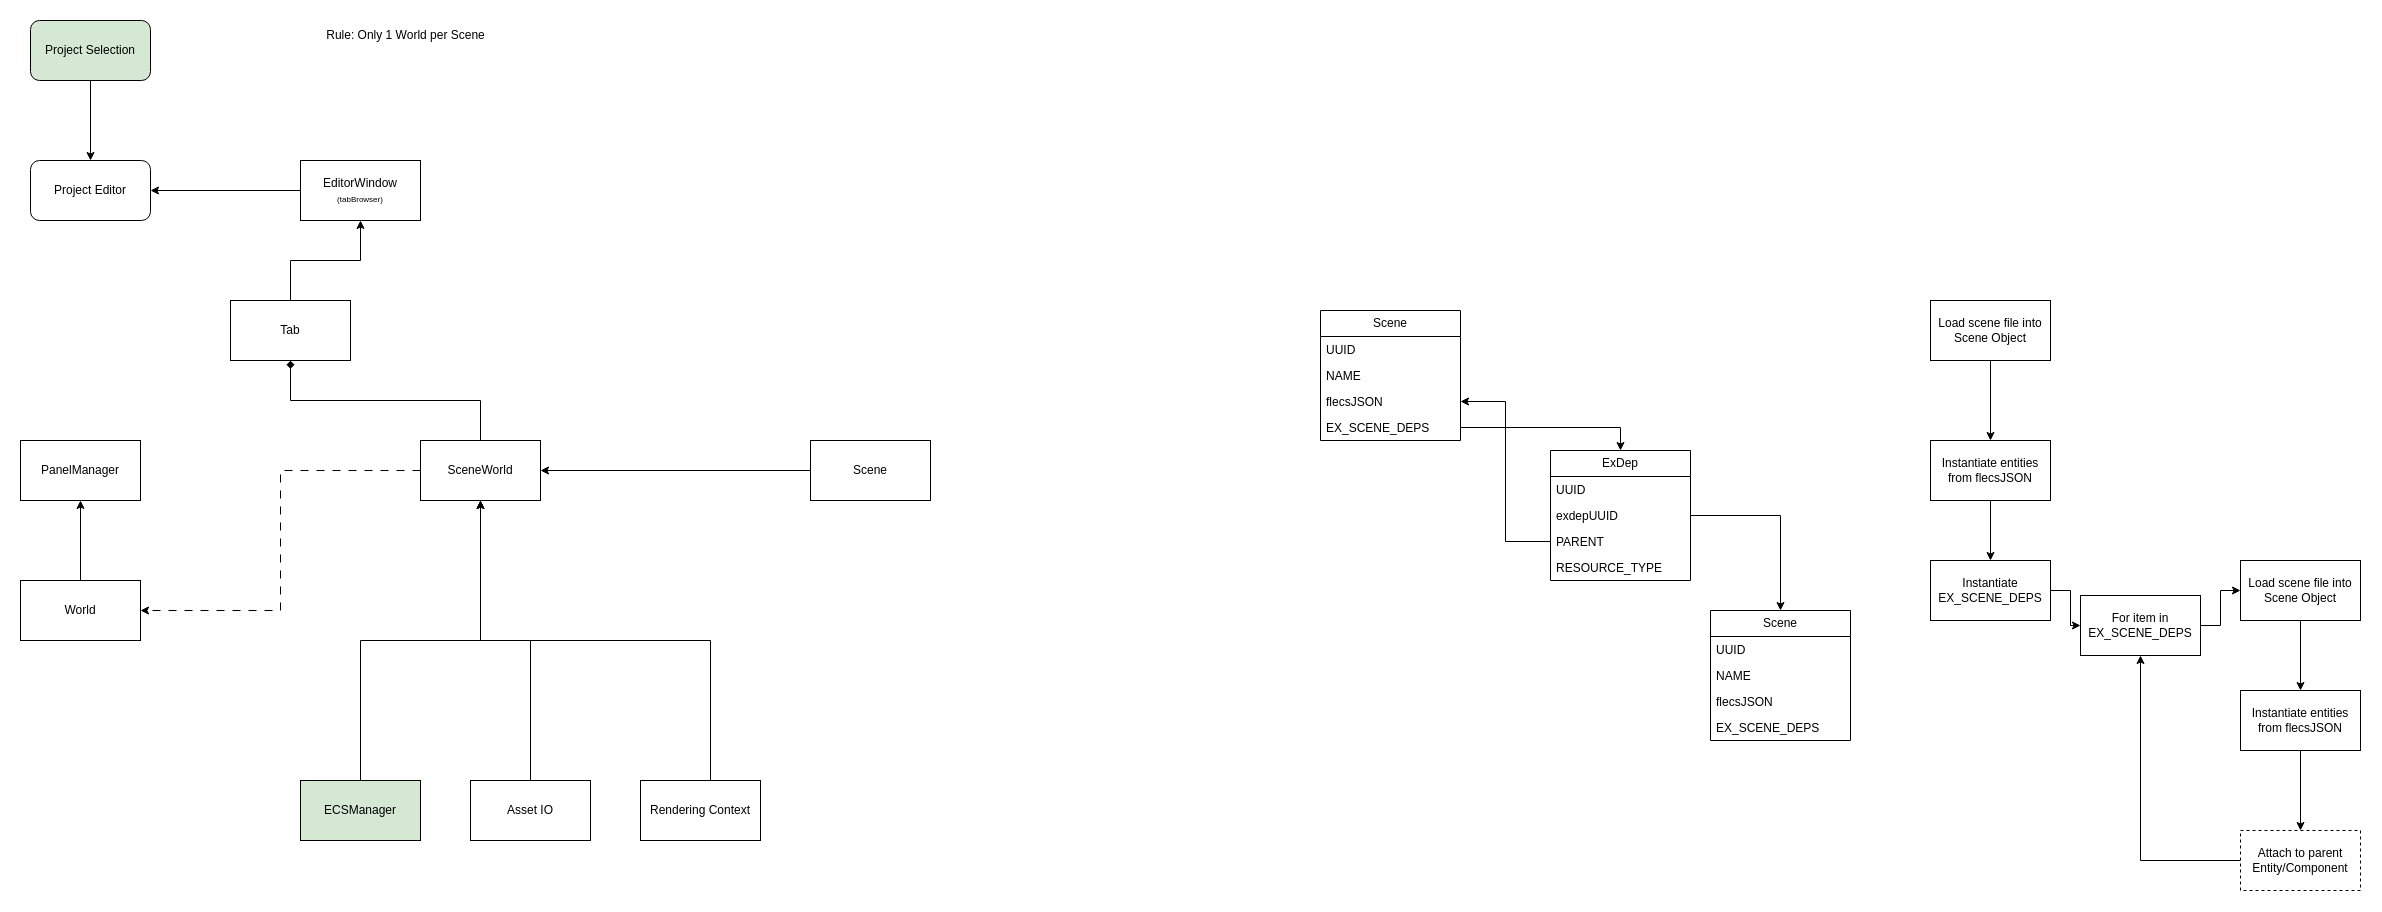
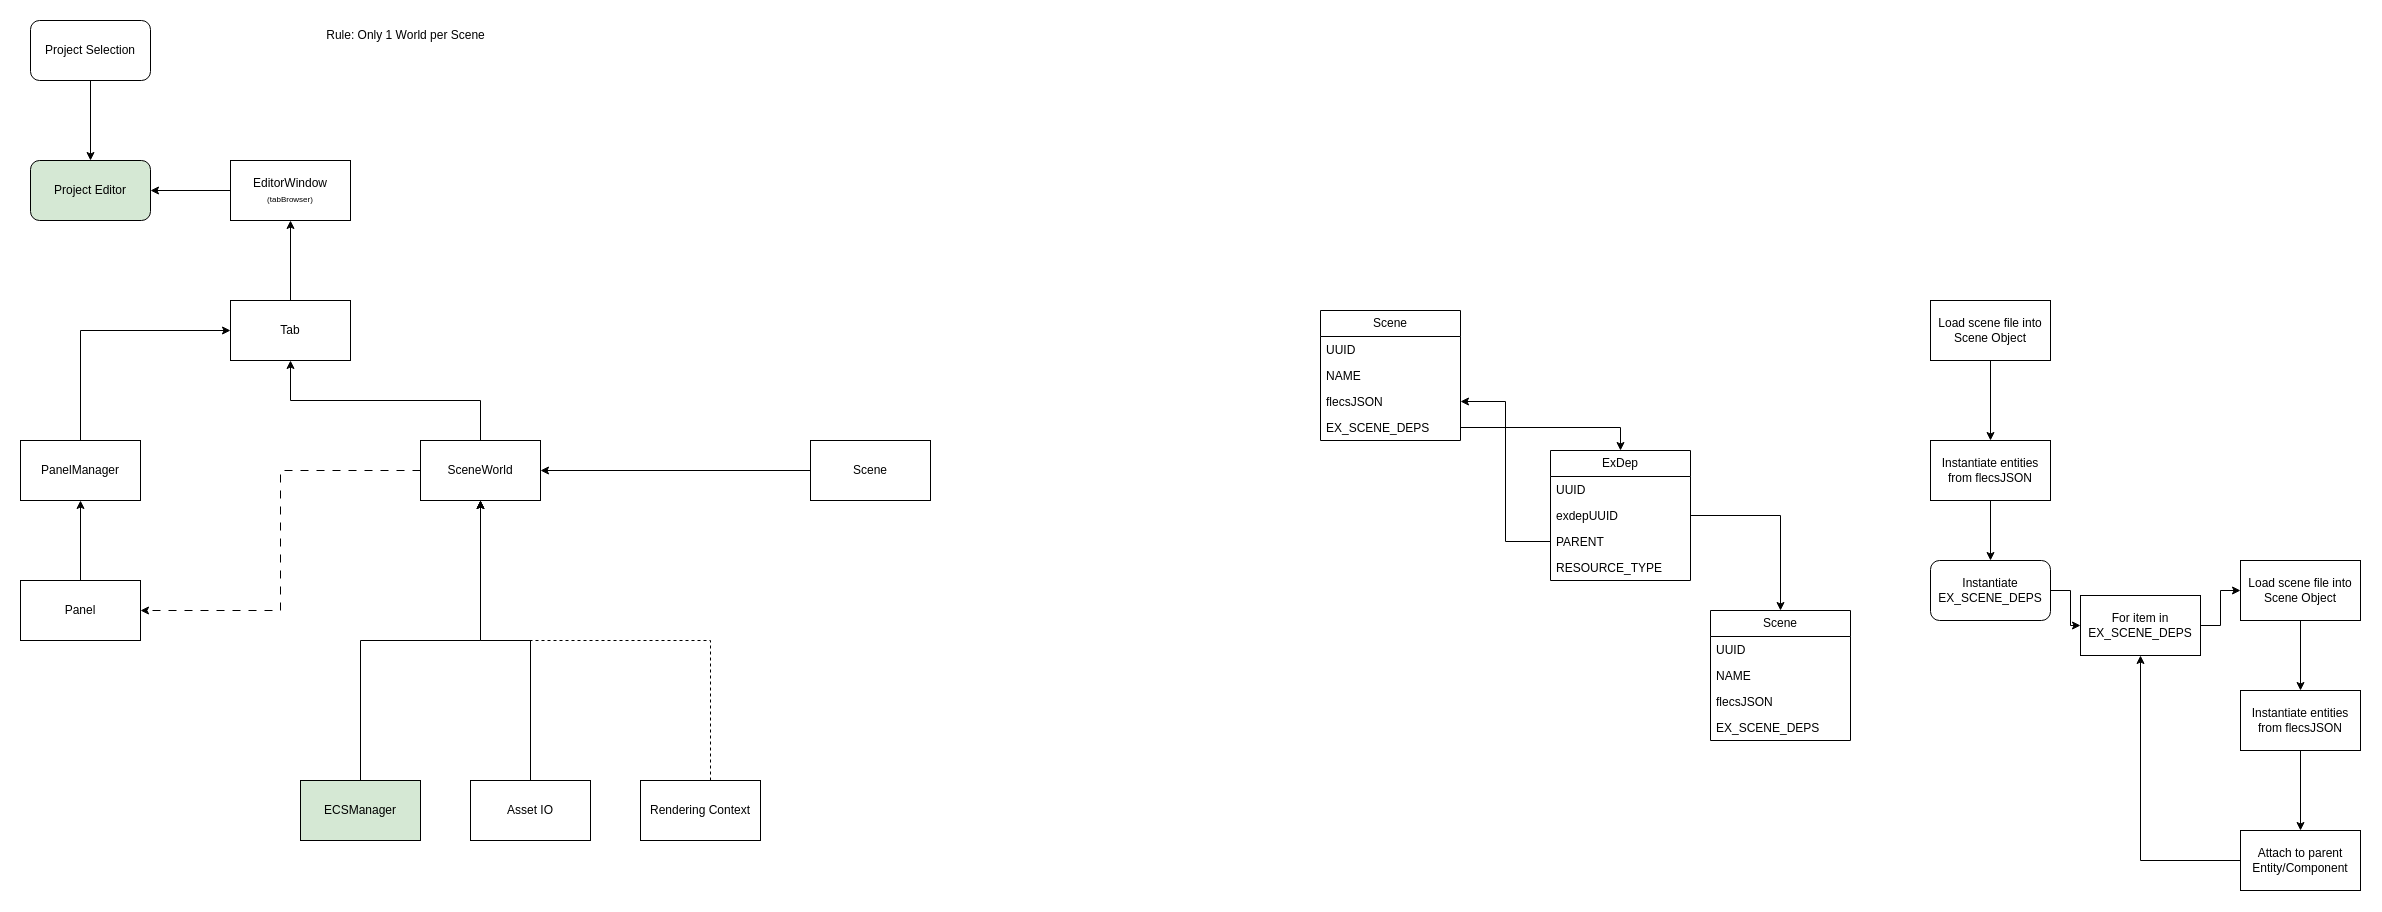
(91, 51) -> (91, 51)
(91, 191) -> (91, 191)
(361, 191) -> (291, 191)
none -> (97, 331)
(291, 369) -> (291, 368)
(1991, 591) -> (1991, 591)
(81, 611) -> (81, 611)
(691, 641) -> (691, 641)
(2301, 861) -> (2301, 861)
